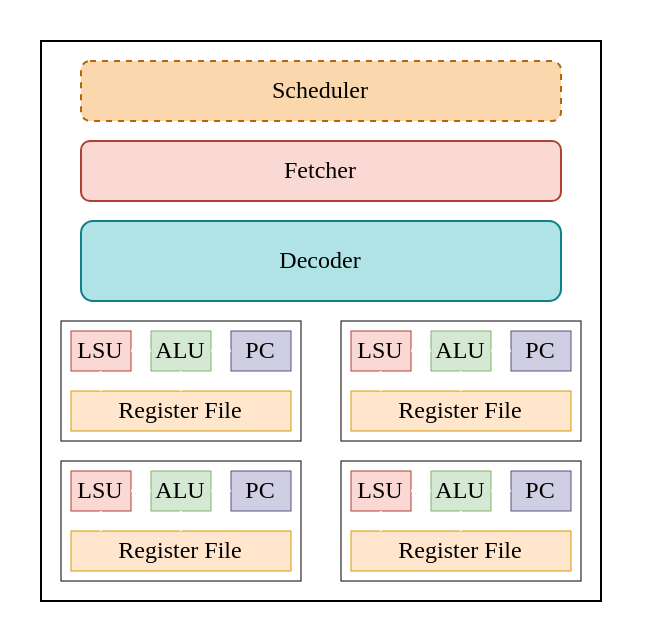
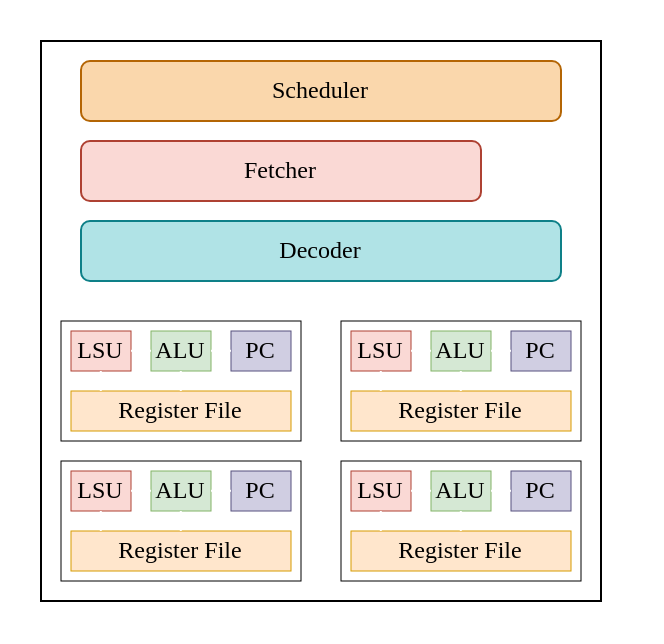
(321, 91) -> (321, 91)
(321, 171) -> (281, 171)
(321, 261) -> (321, 251)
